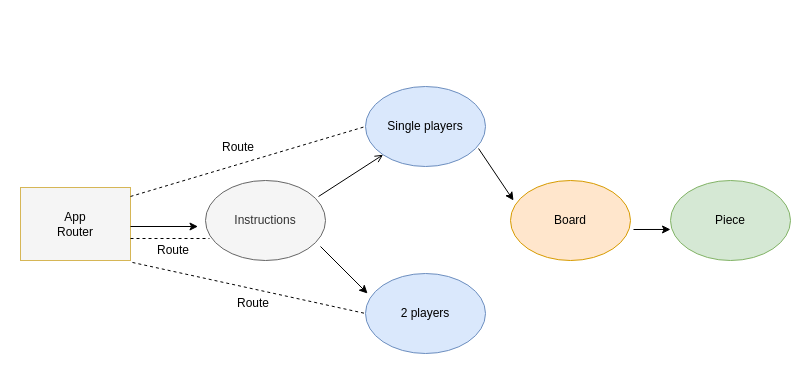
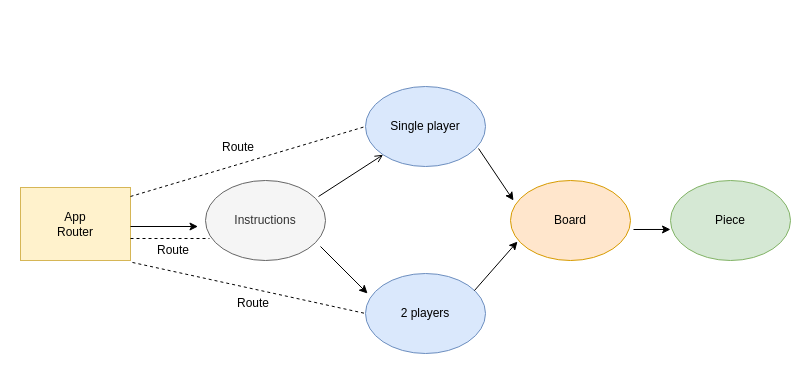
(426, 127) -> (426, 127)
(76, 224) -> (76, 224)
none -> (494, 268)
